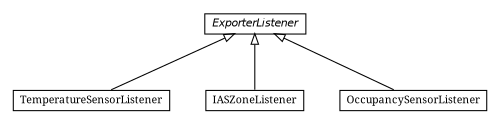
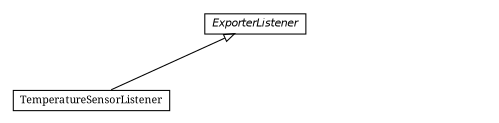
(255, 100) -> none
(413, 100) -> none
